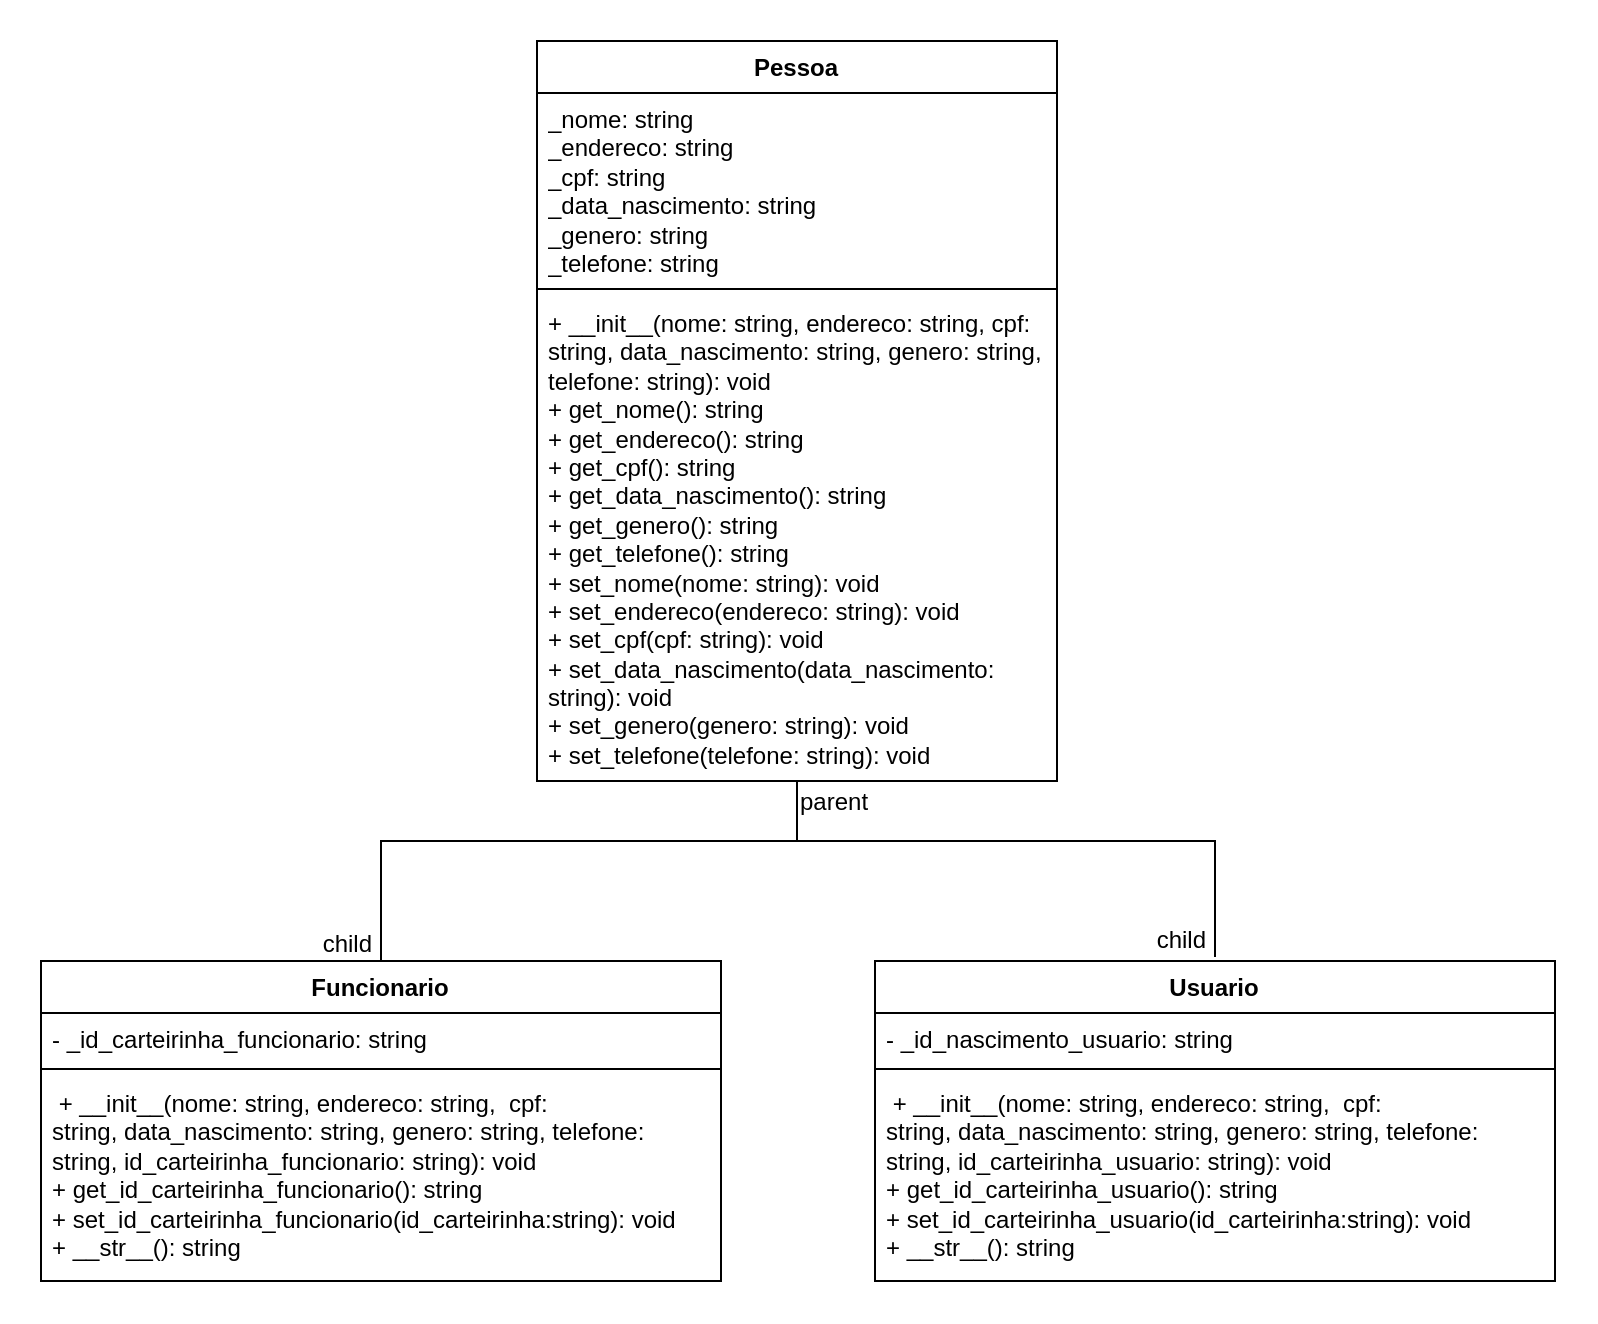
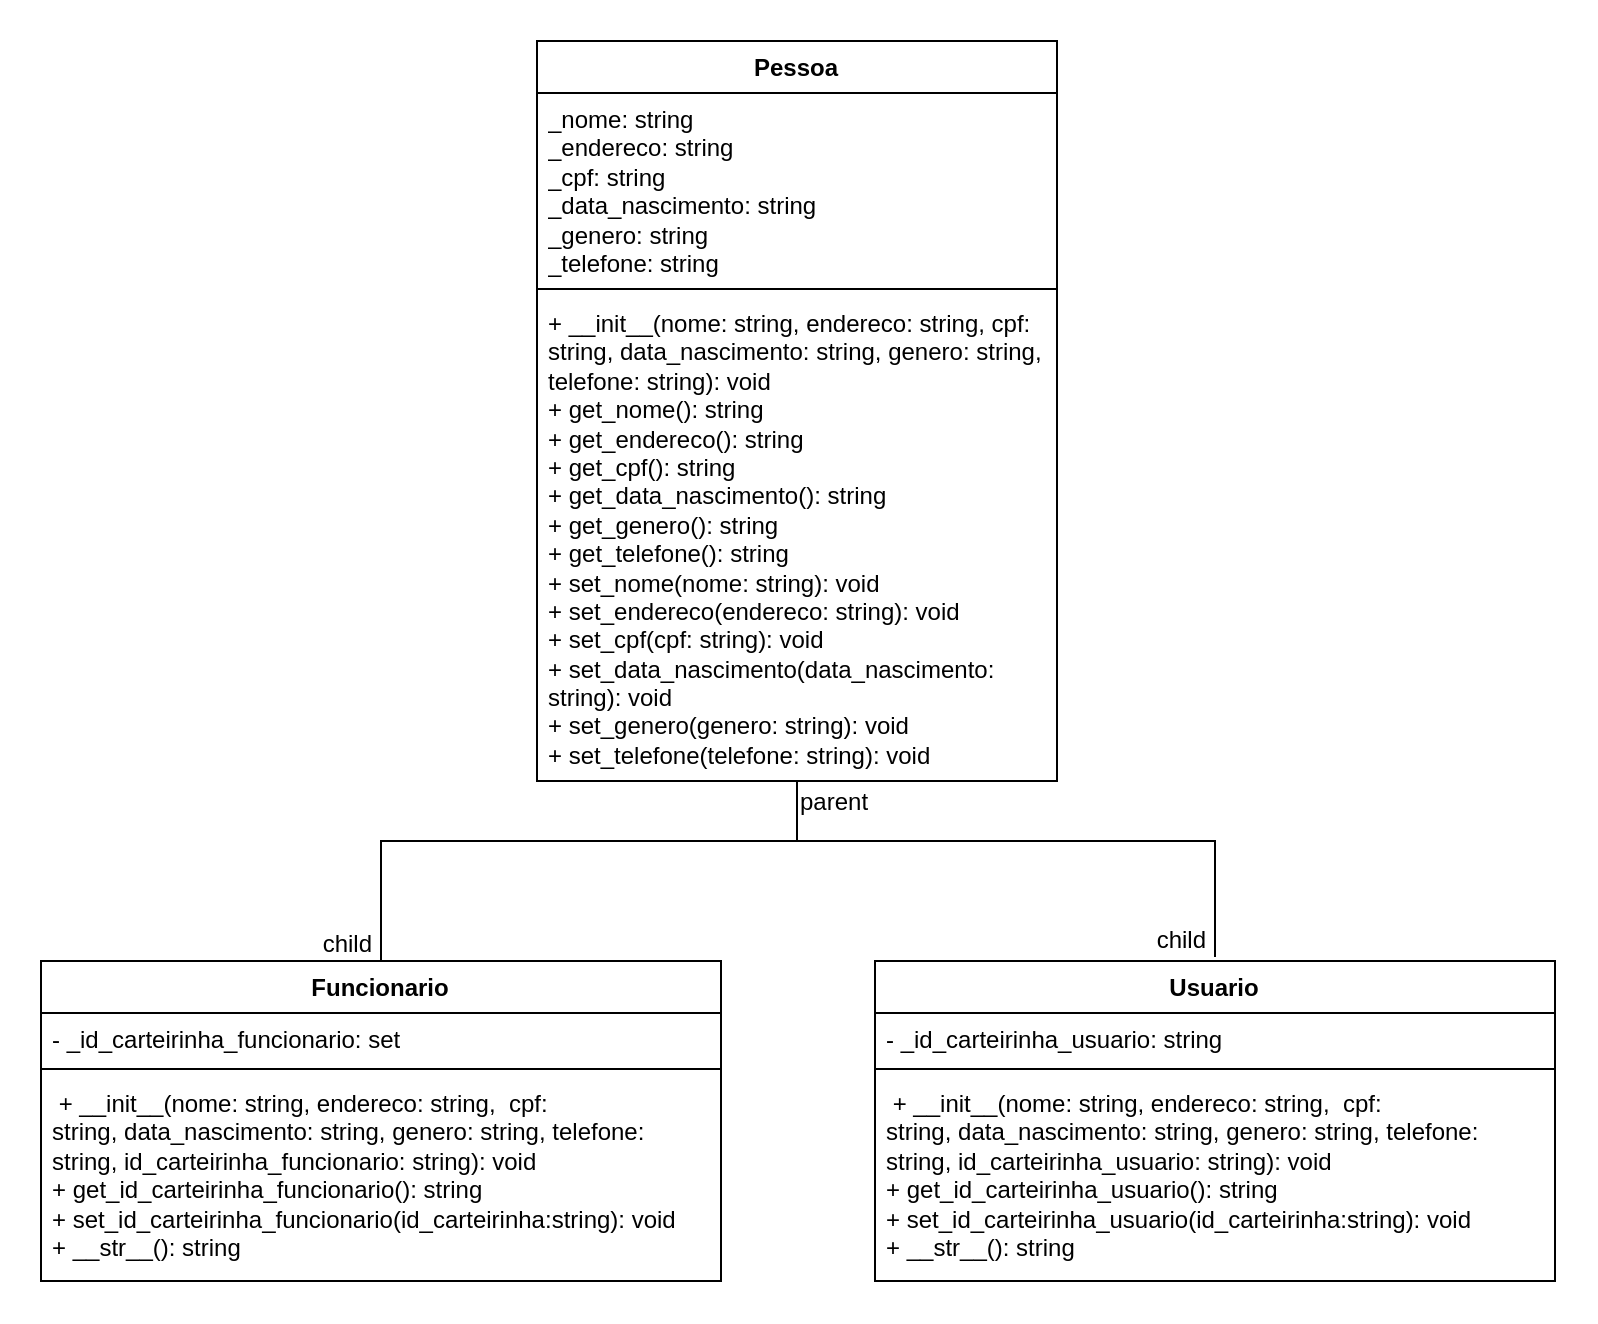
(277, 1041) -> (260, 1041)
(1083, 1041) -> (1087, 1041)
